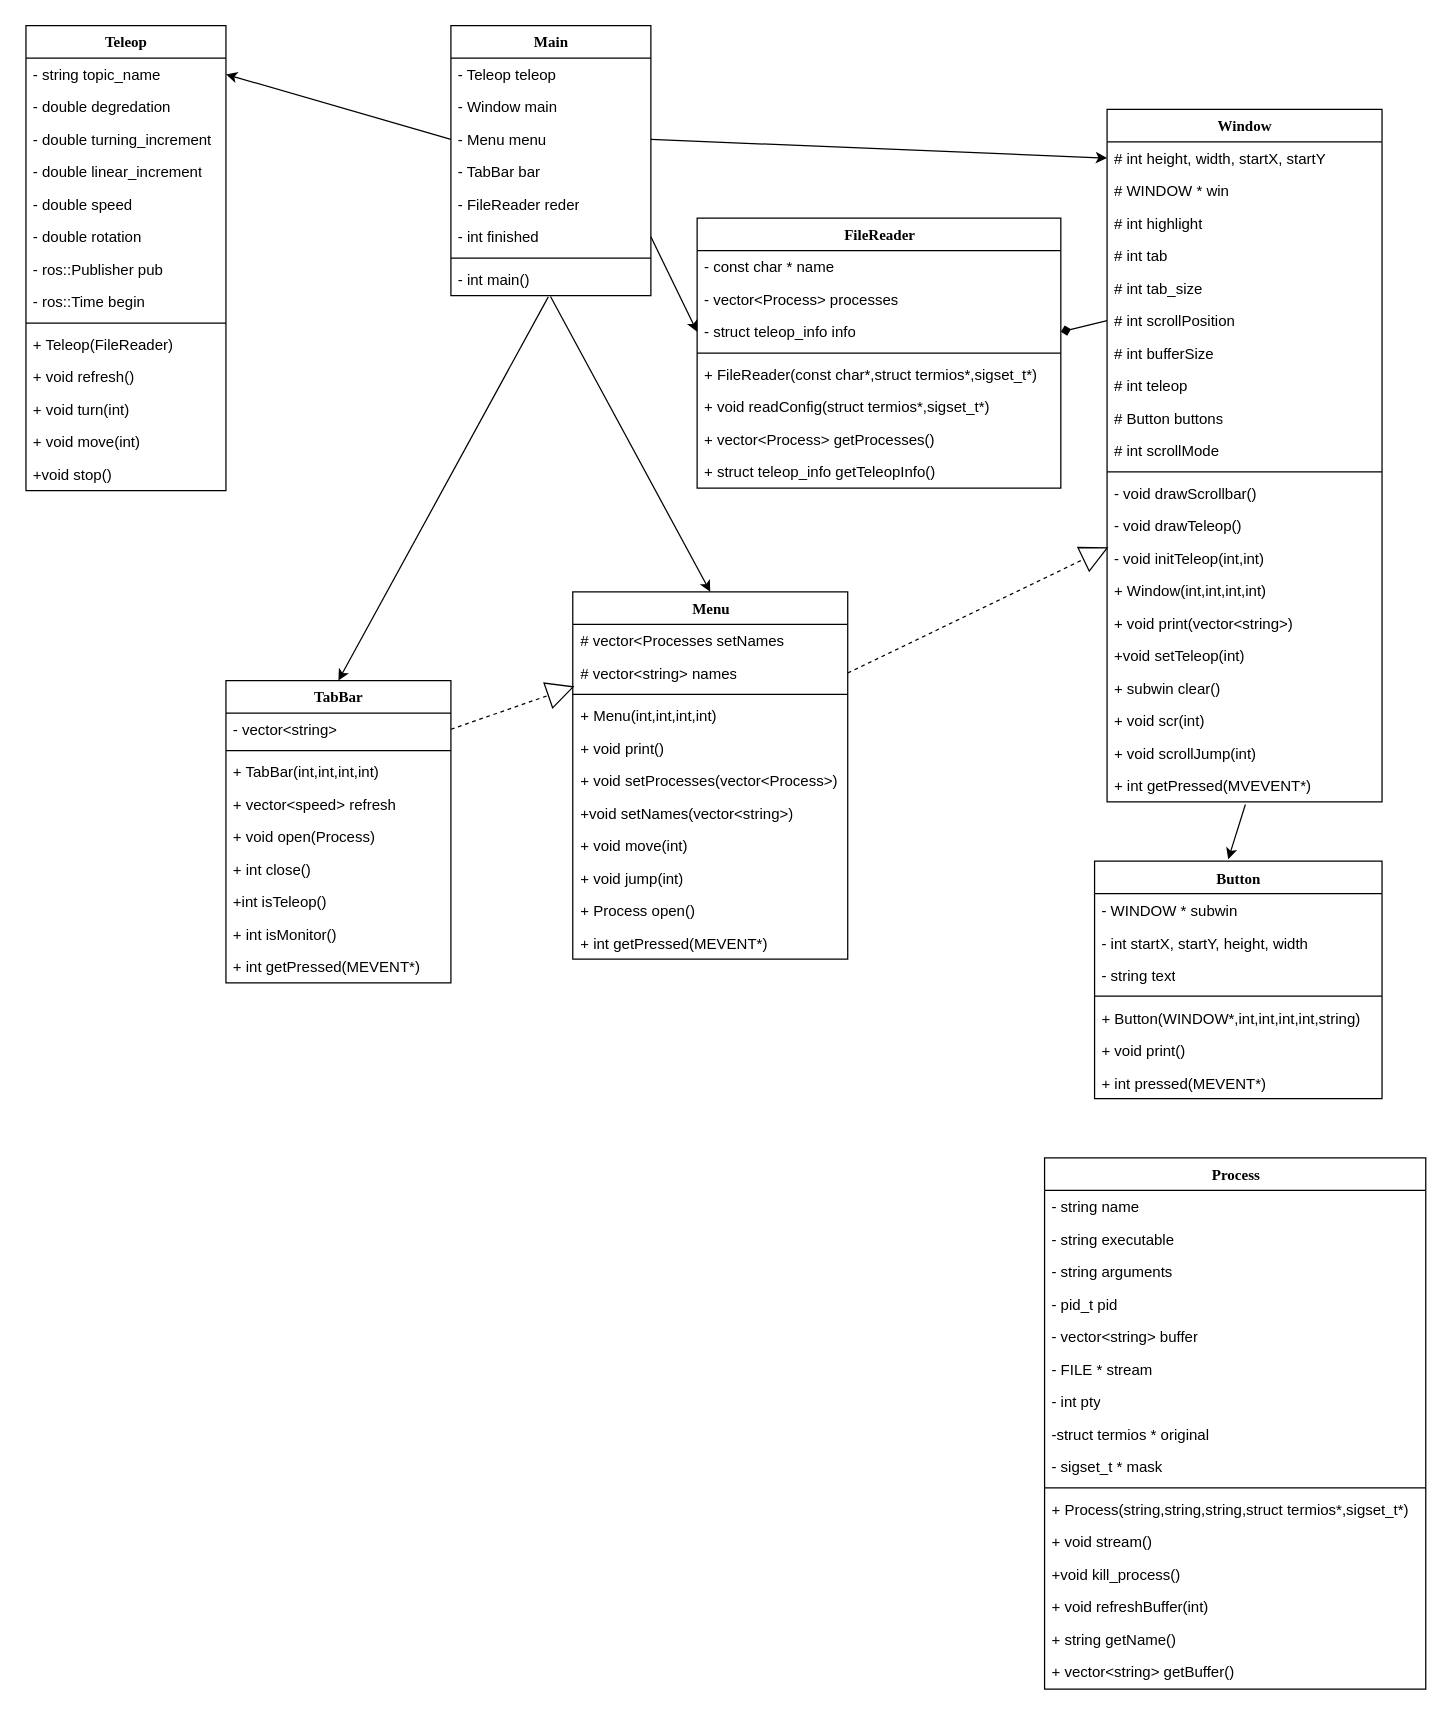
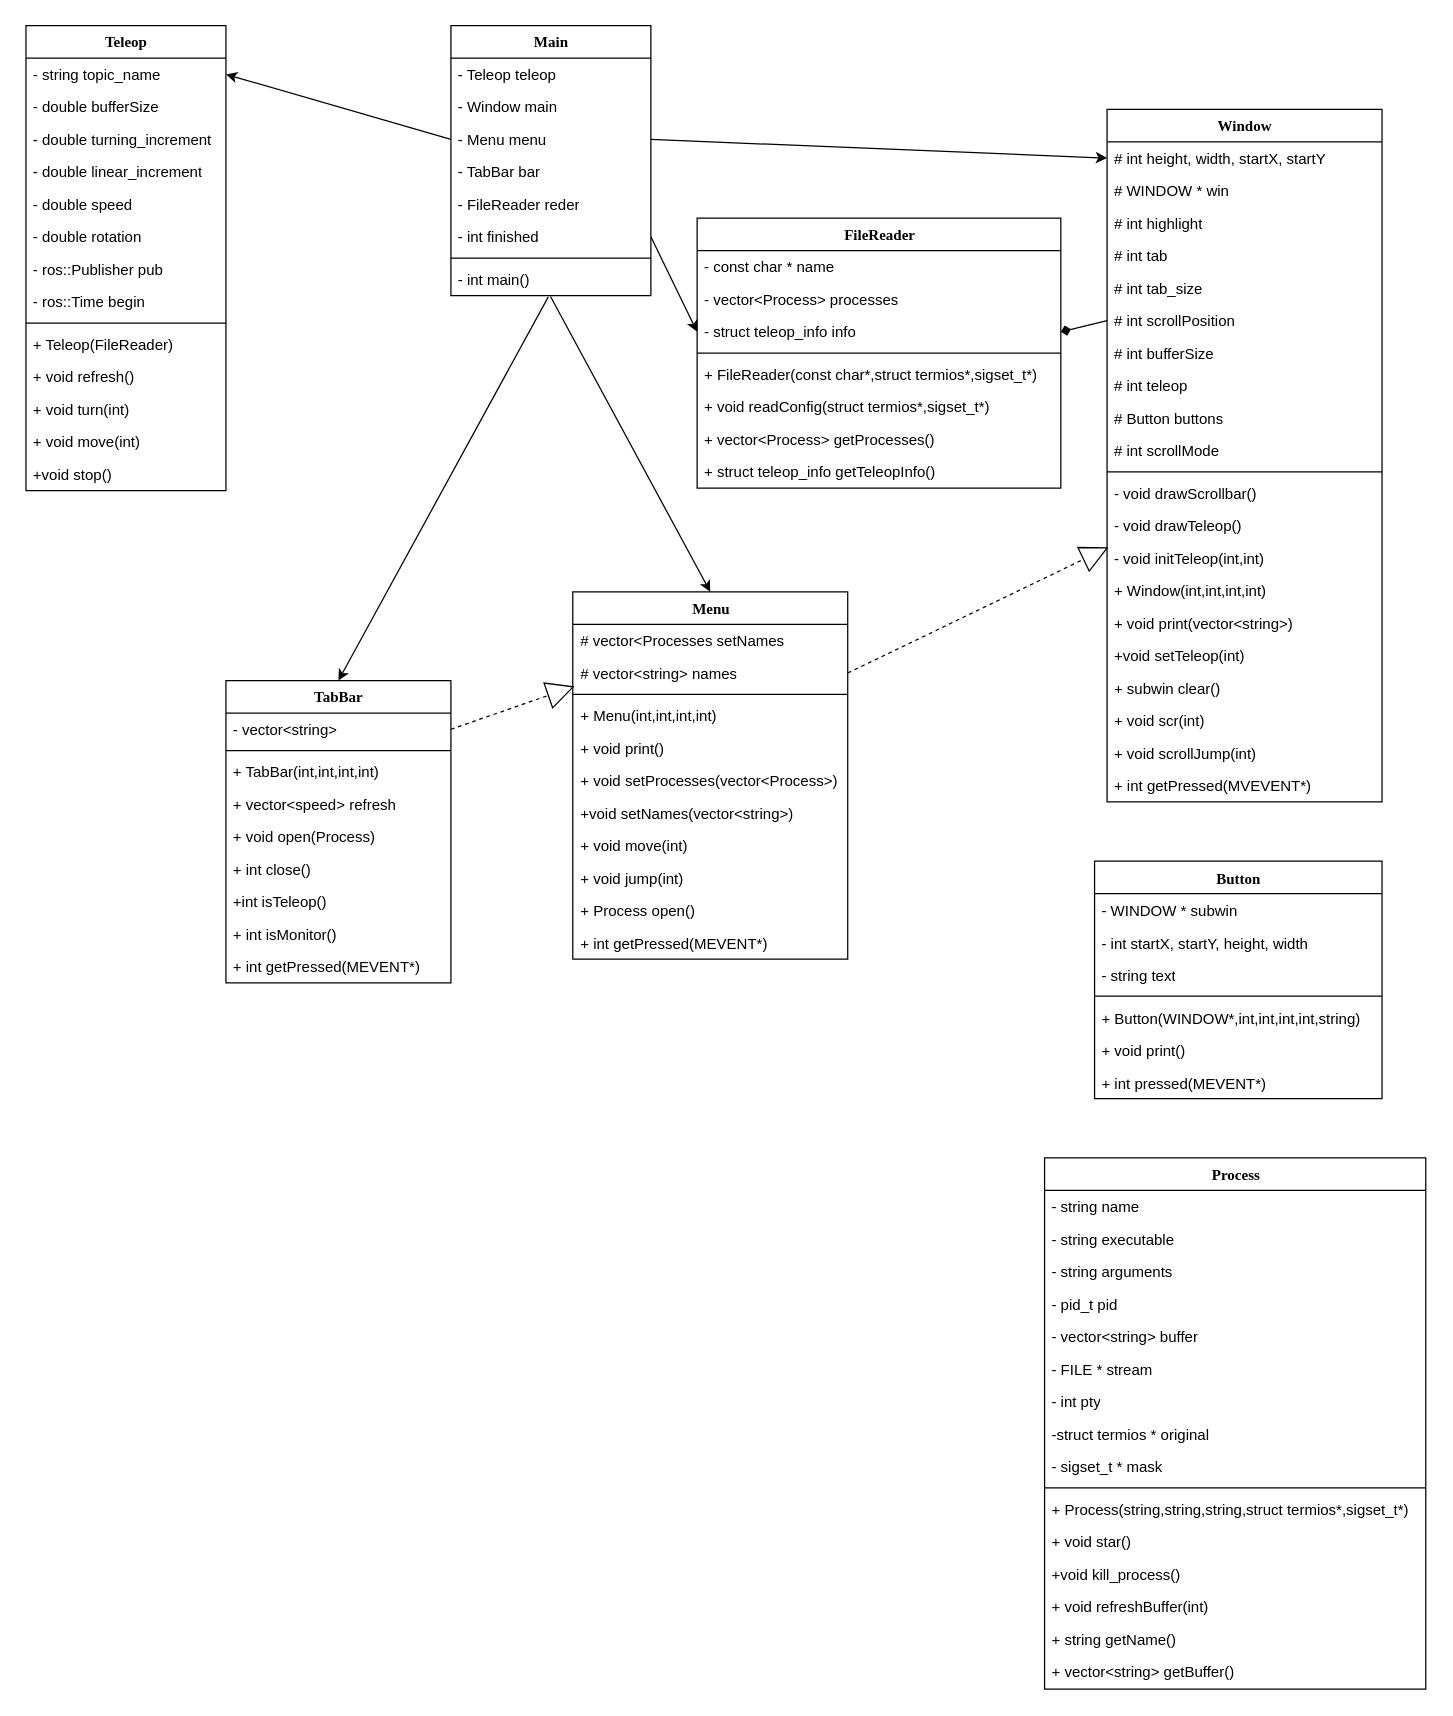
(109, 108) -> (105, 108)
(1238, 828) -> none
(1109, 1543) -> (1101, 1543)
